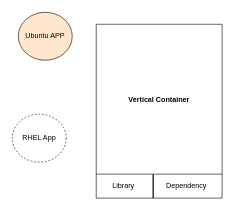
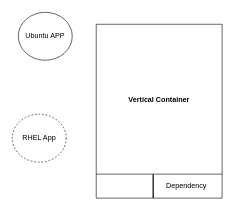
(45, 36) -> (45, 36)
(123, 186) -> none
